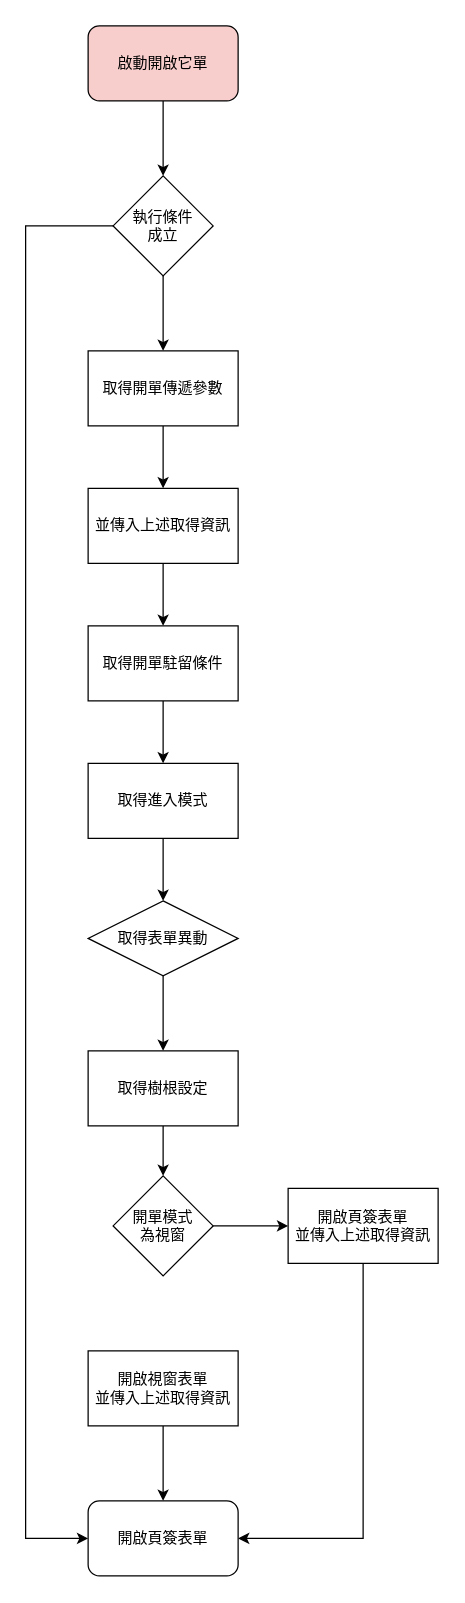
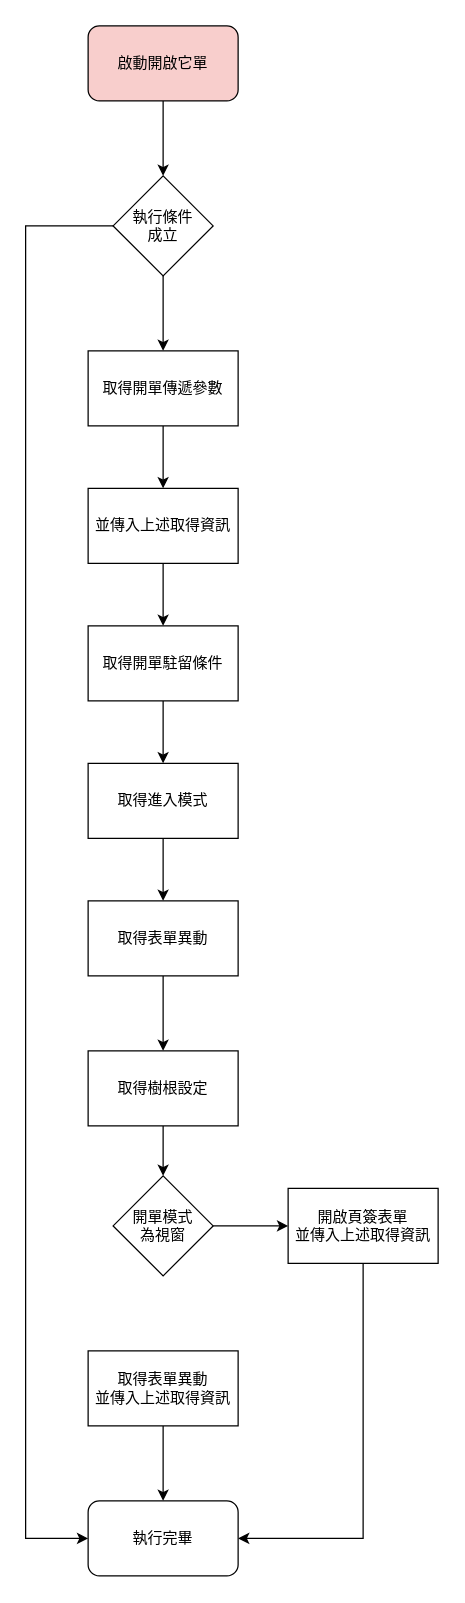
(163, 938) -> (163, 938)
(163, 1388) -> (163, 1388)
(163, 1538) -> (163, 1538)
